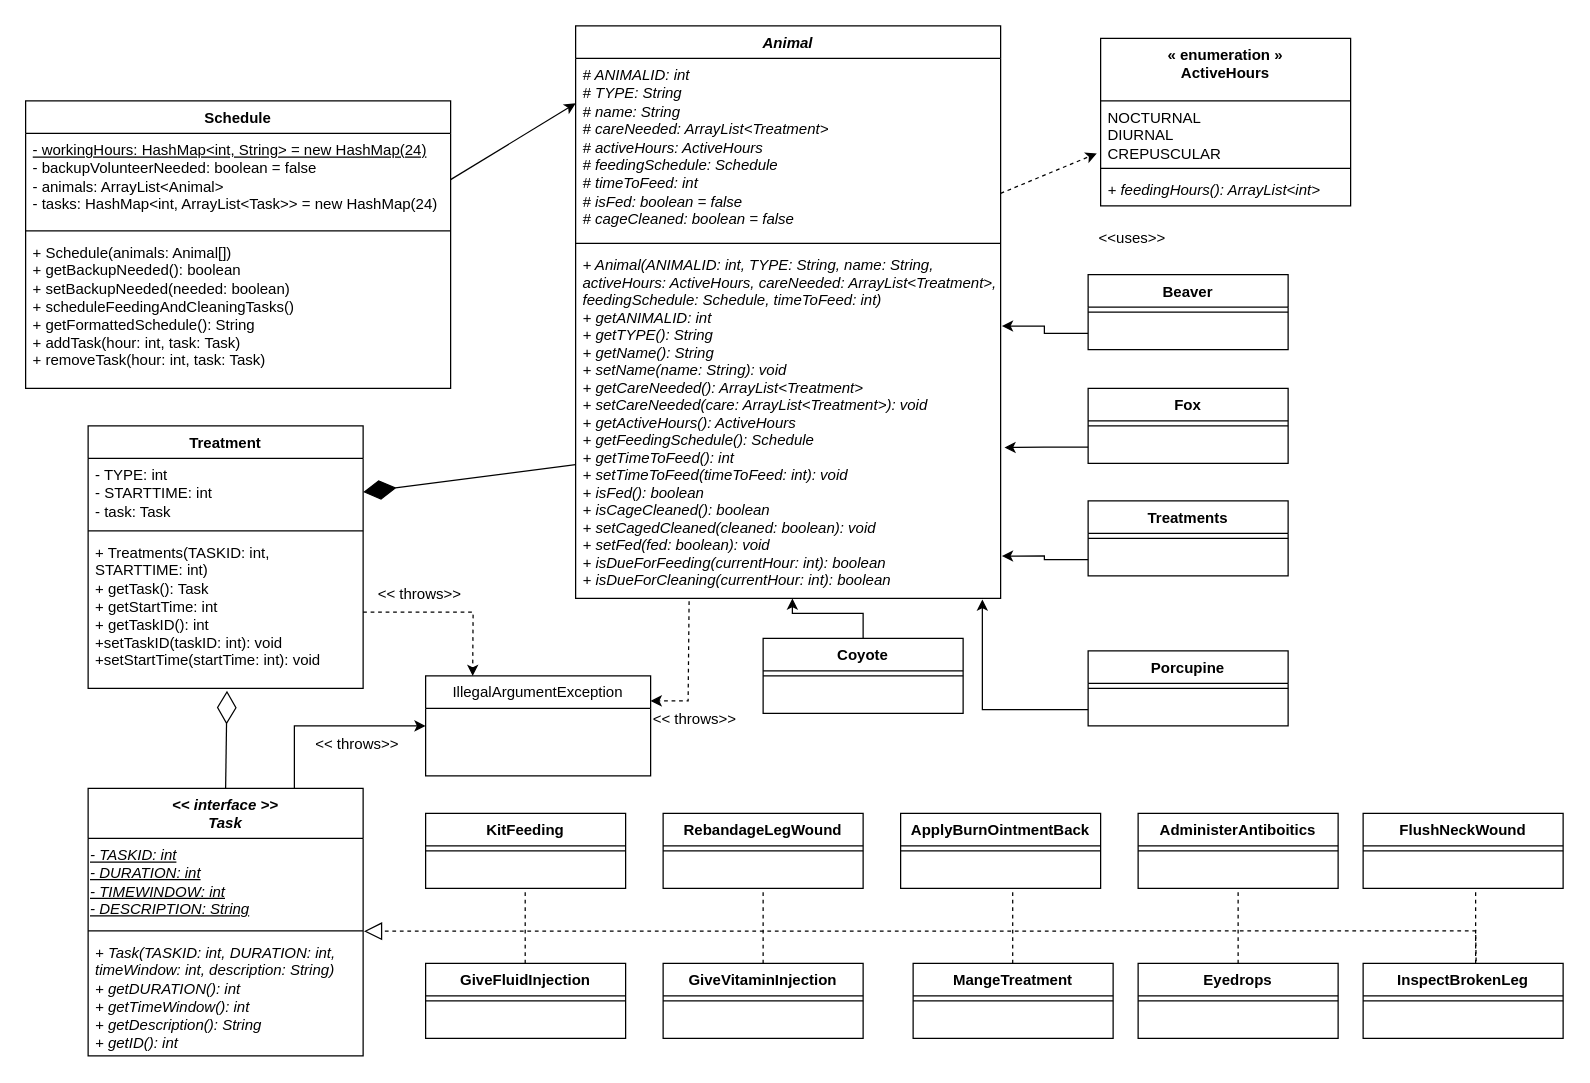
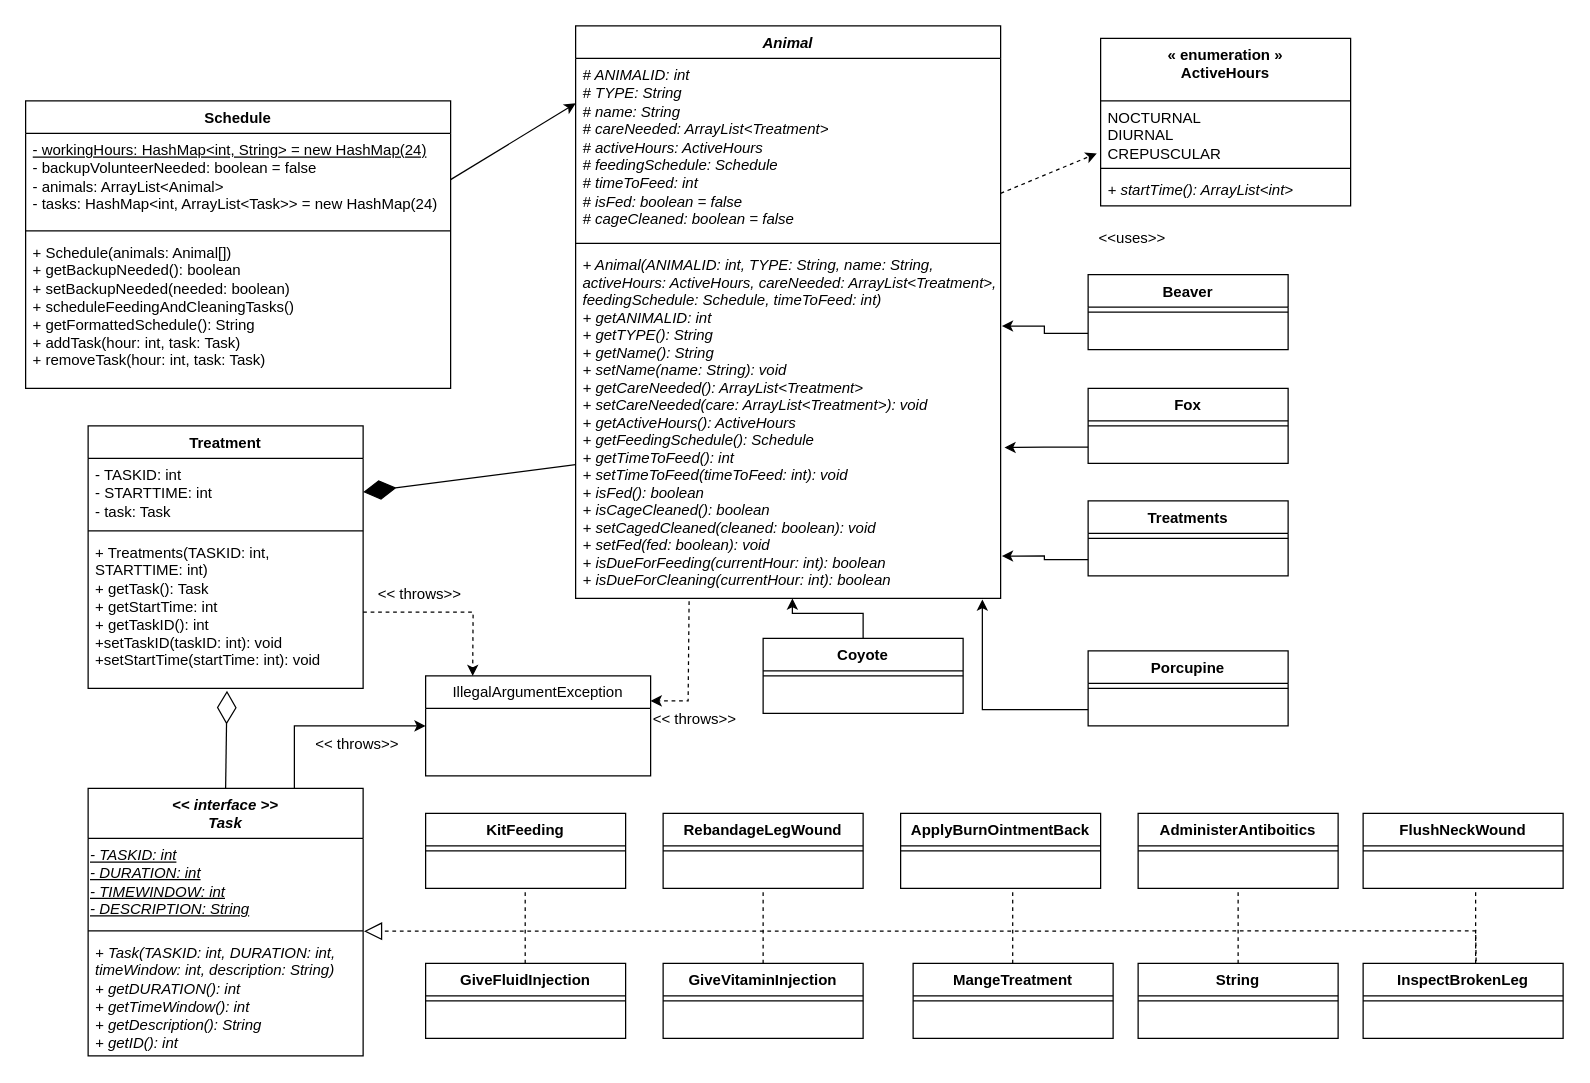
(1227, 200) -> (1218, 191)
(155, 494) -> (155, 494)
(1238, 981) -> (1238, 981)
